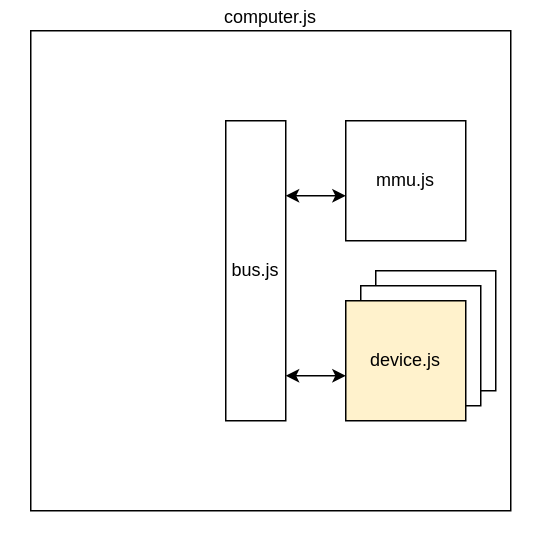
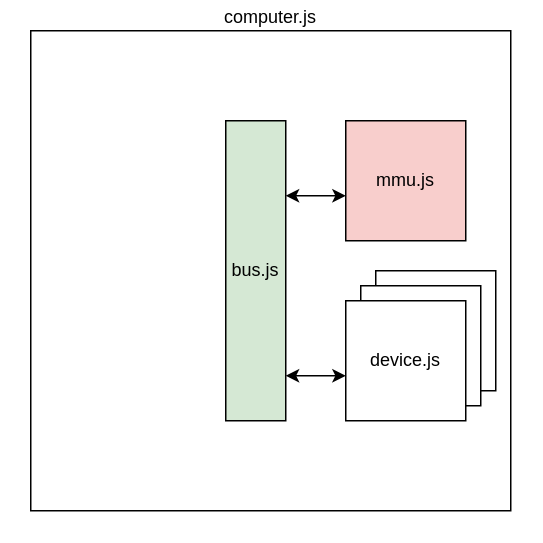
(406, 181) -> (406, 181)
(256, 271) -> (256, 271)
(406, 361) -> (406, 361)
